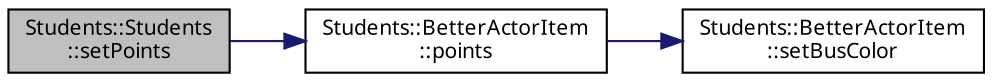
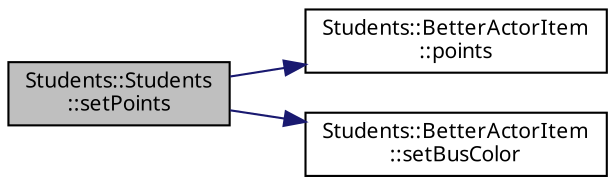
(634, 41) -> (257, 114)
